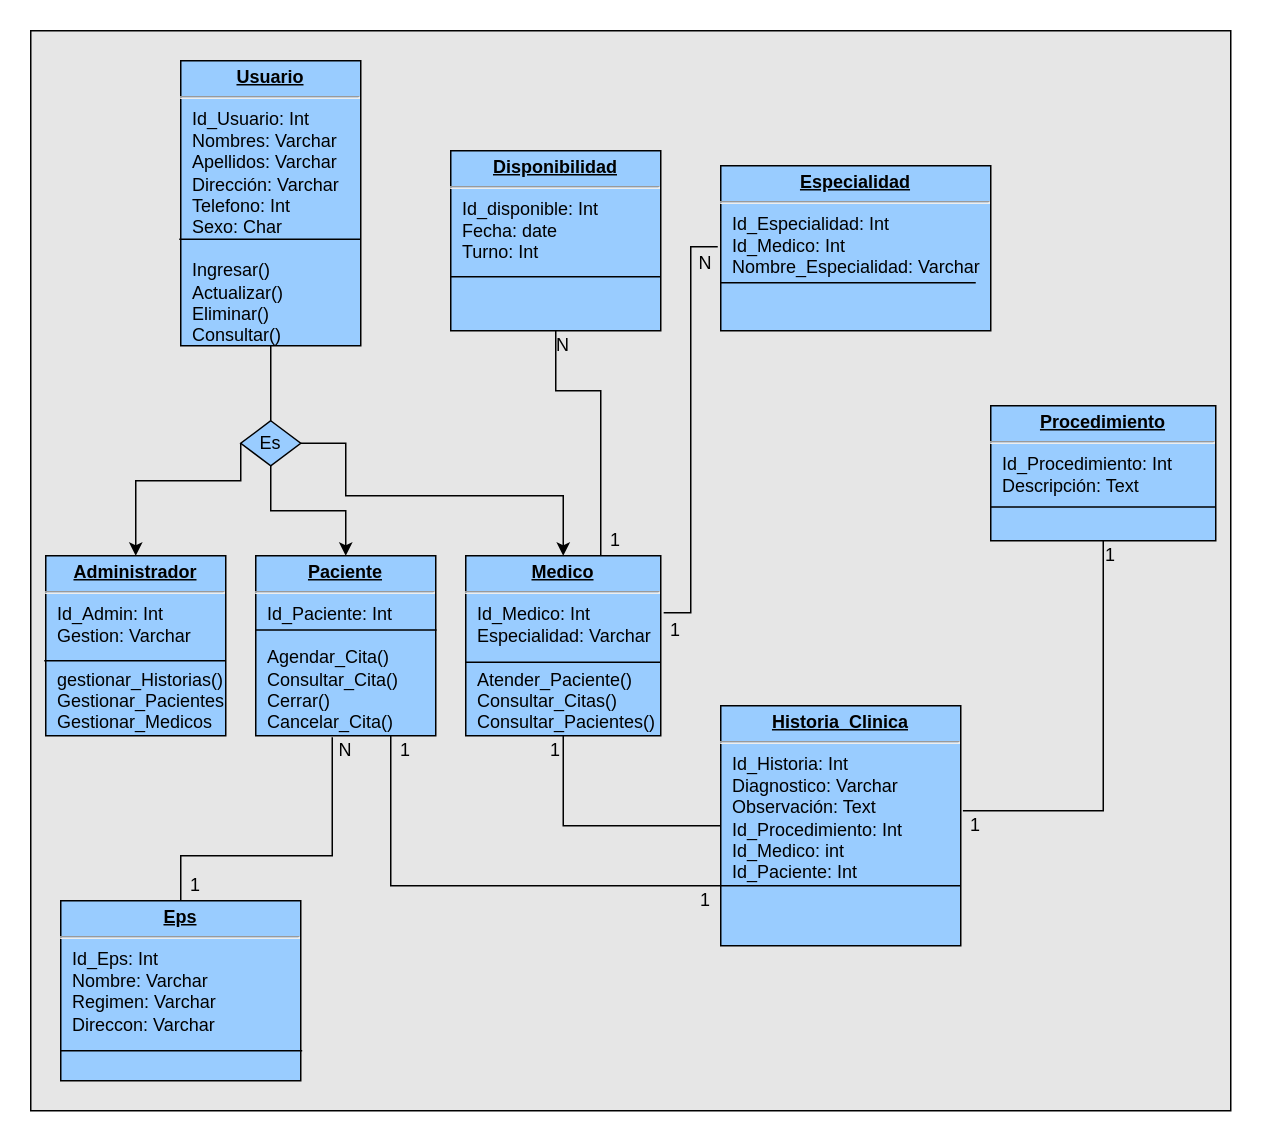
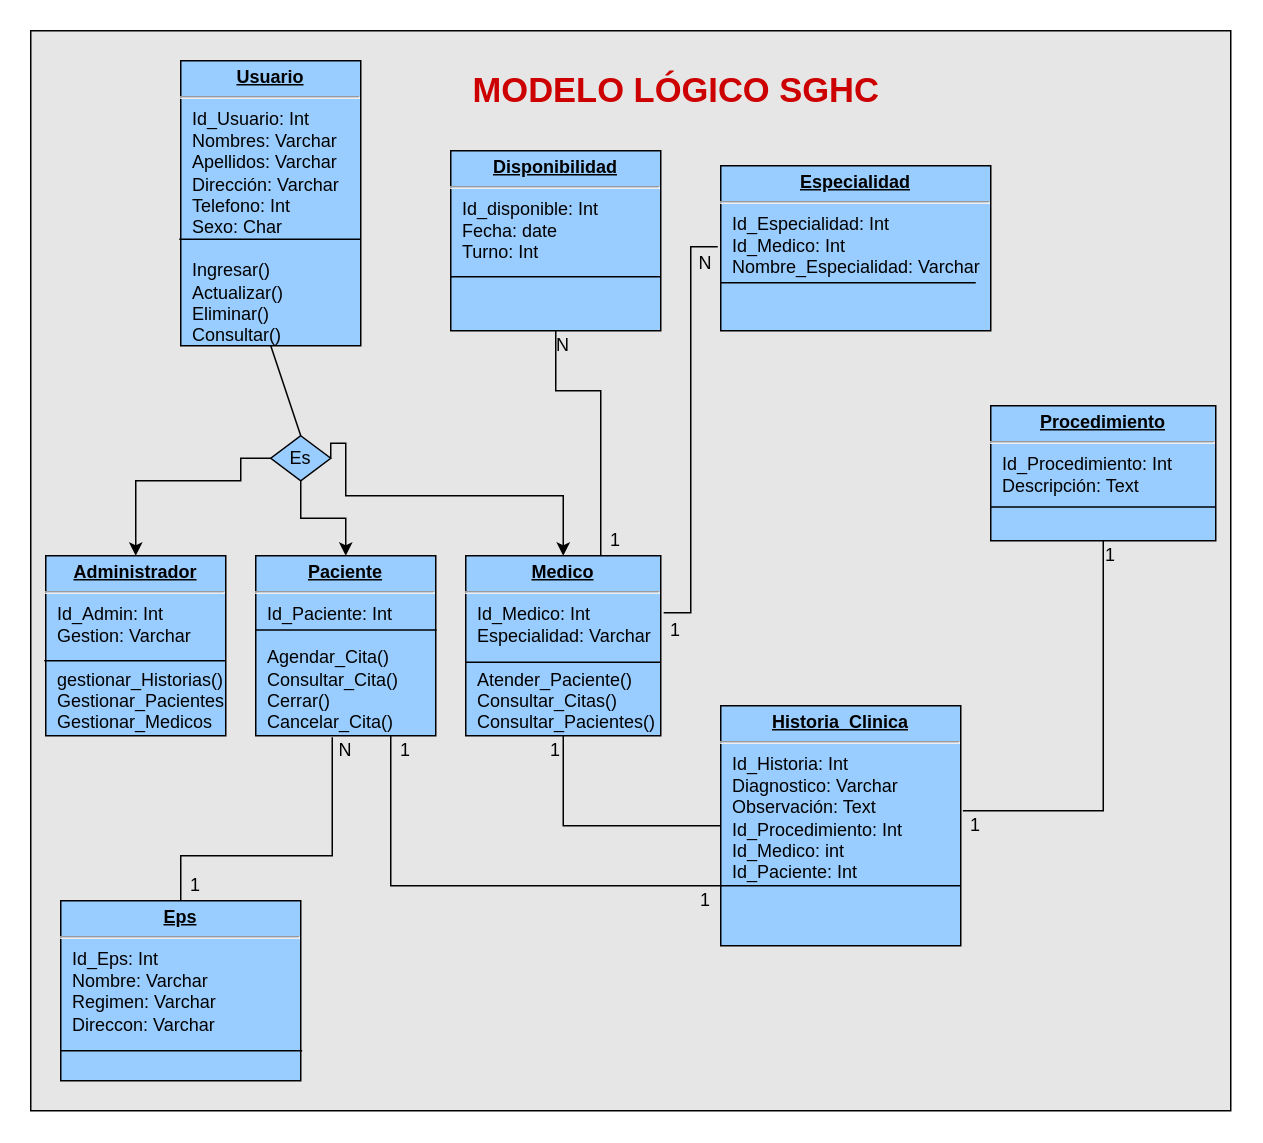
none -> (676, 91)
(271, 443) -> (301, 458)
